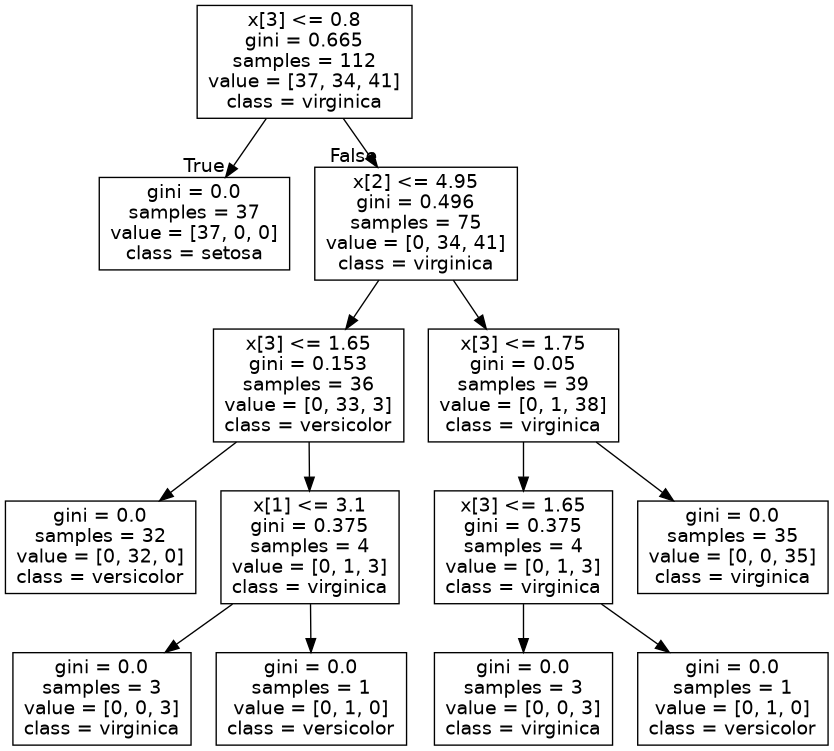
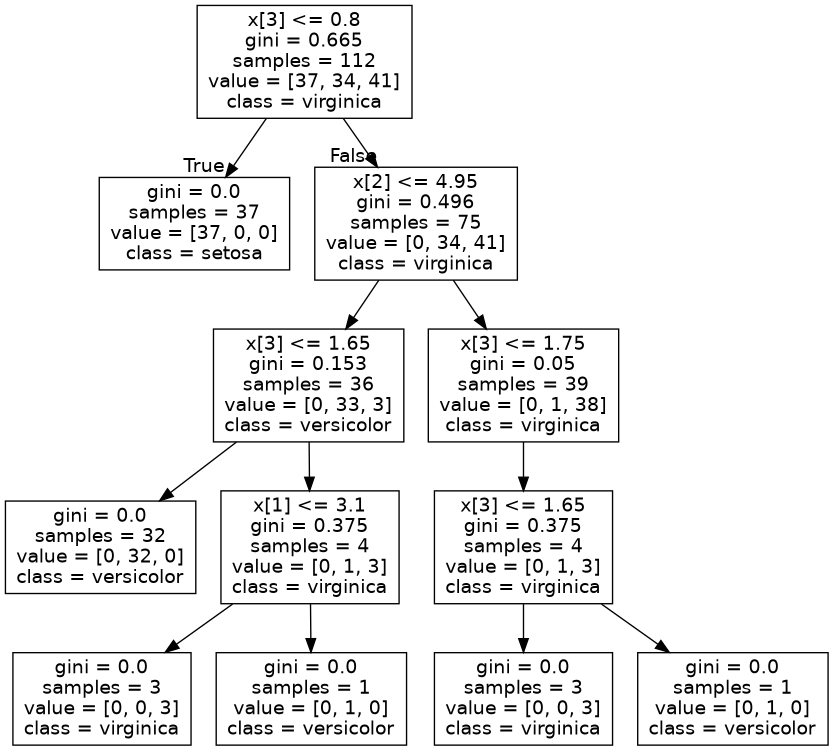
(733, 547) -> none
